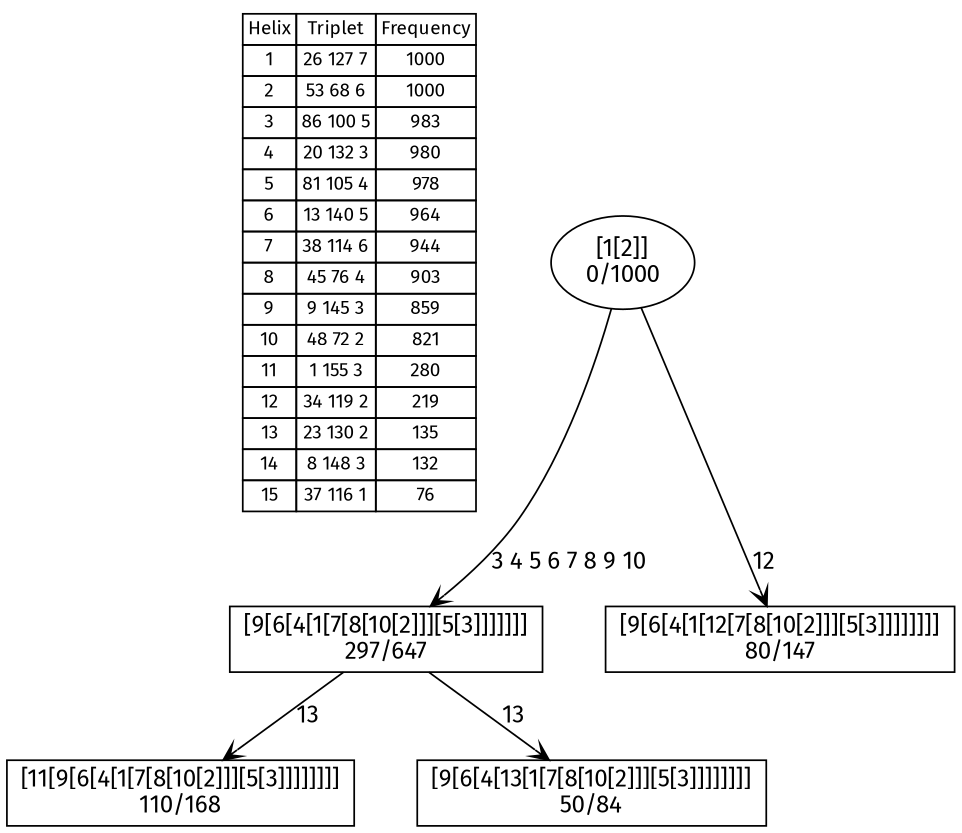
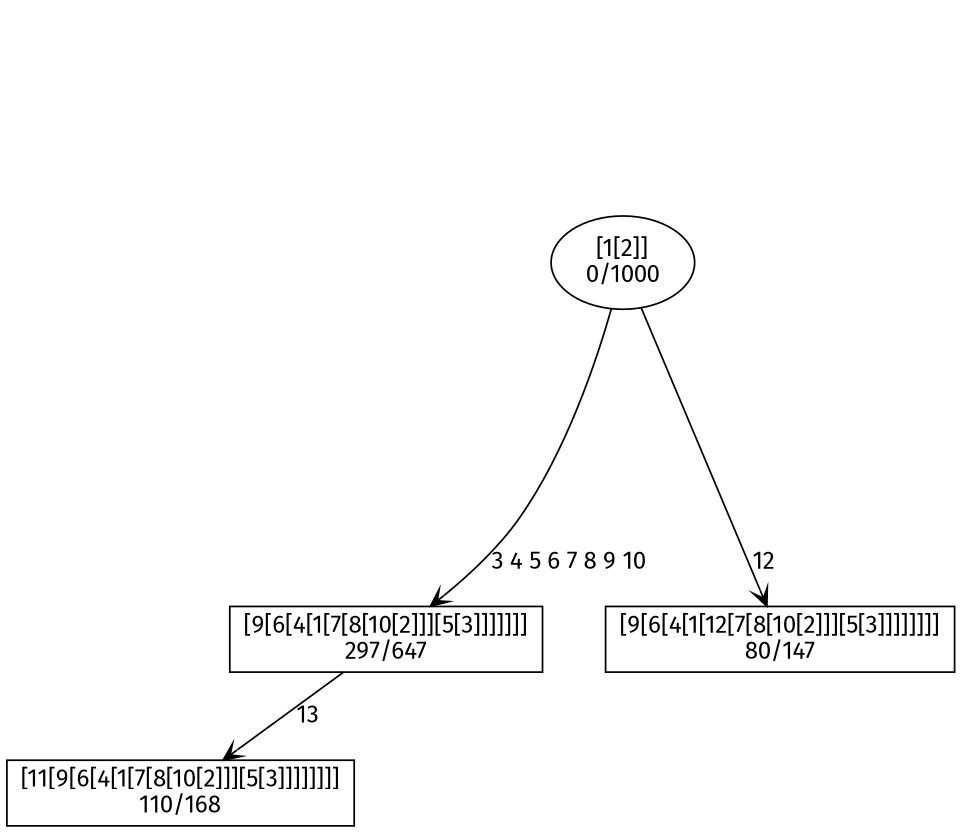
(359, 263) -> none
(592, 793) -> none
